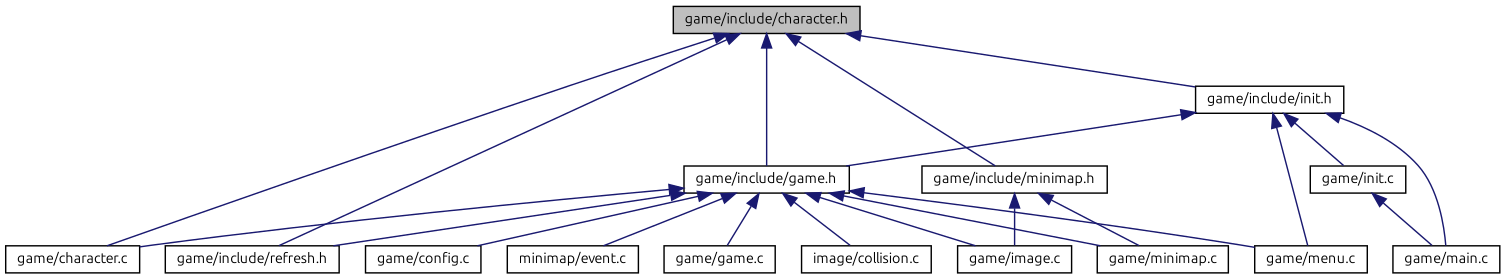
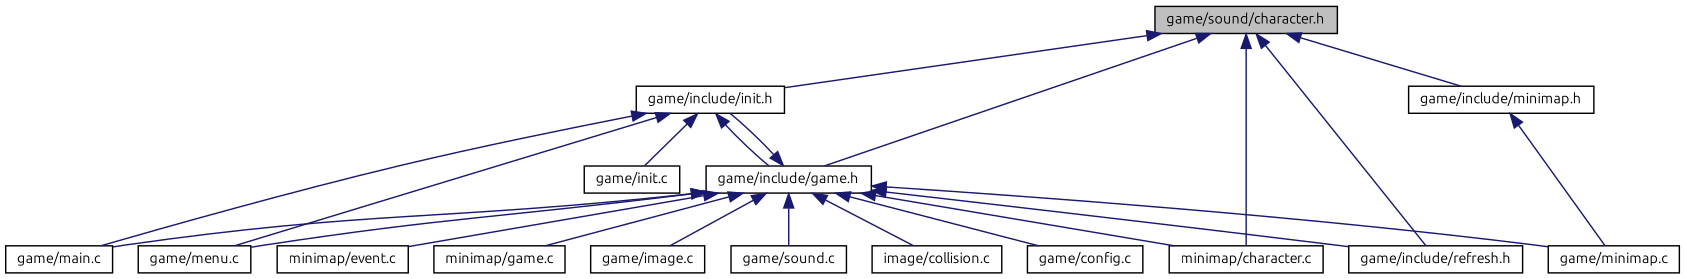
(767, 20) -> (1246, 20)
none -> (753, 133)
(1408, 224) -> (402, 217)
(1015, 227) -> none
(73, 259) -> (1246, 259)
(720, 259) -> (499, 259)
none -> (789, 259)
